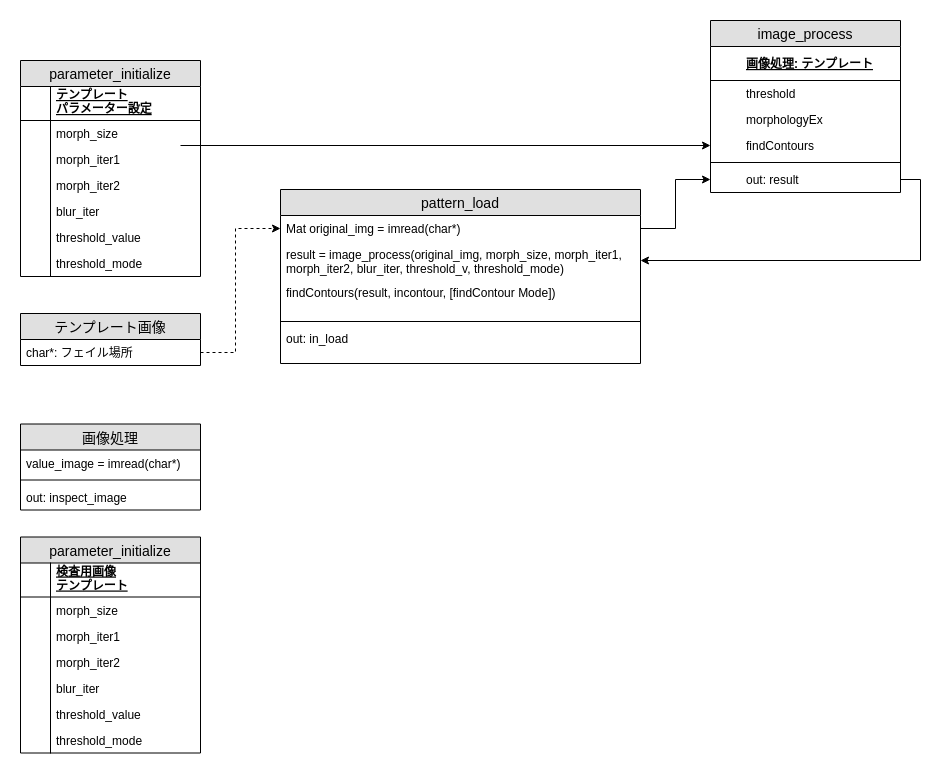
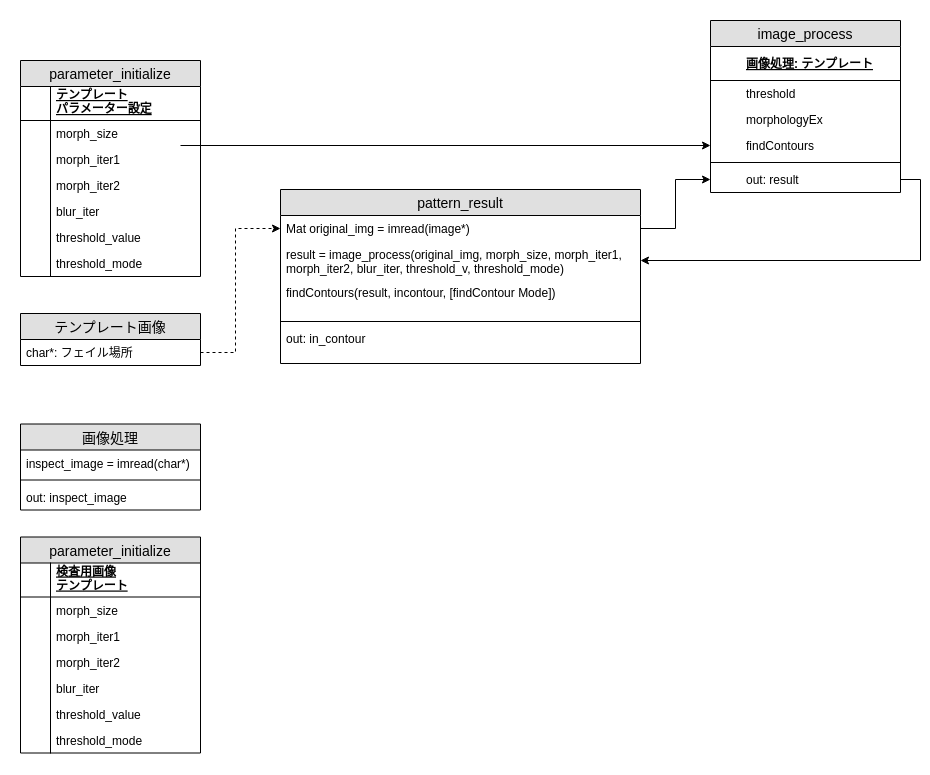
(460, 203) -> (460, 203)
(381, 229) -> (383, 229)
(320, 339) -> (332, 339)
(109, 464) -> (116, 464)
